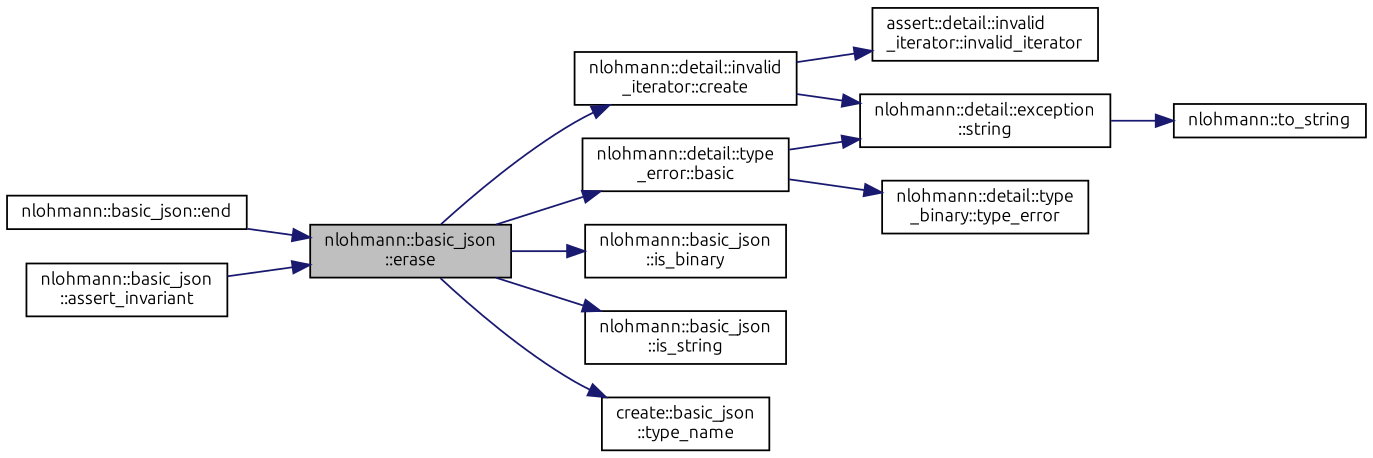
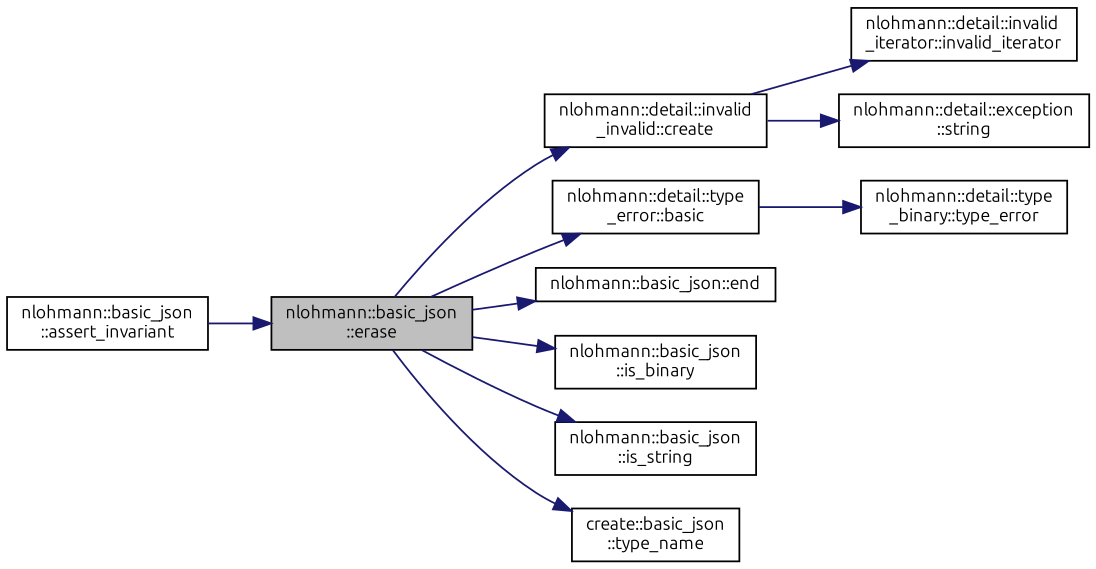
(985, 34) -> (964, 34)
(686, 78) -> (656, 121)
(1270, 121) -> none
(816, 146) -> none
(270, 232) -> (495, 307)
